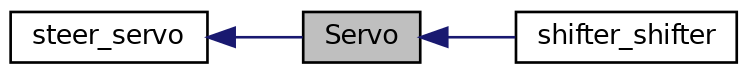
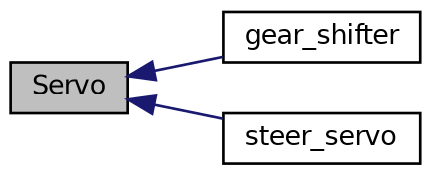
(269, 37) -> (188, 112)
(626, 37) -> (322, 37)
